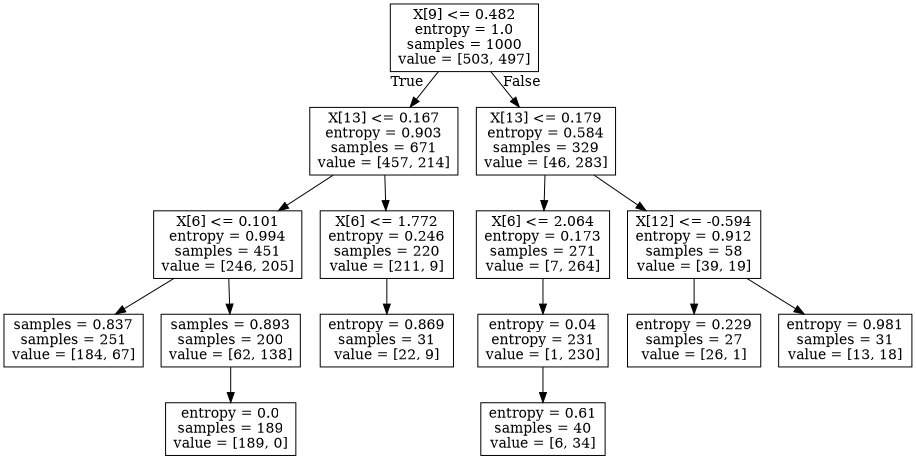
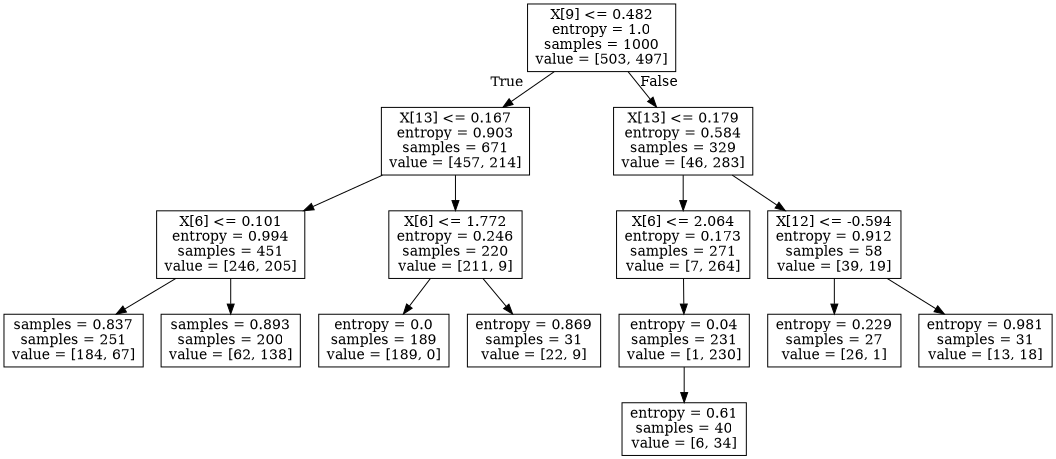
(543, 341) -> (684, 341)
(231, 380) -> (420, 292)
